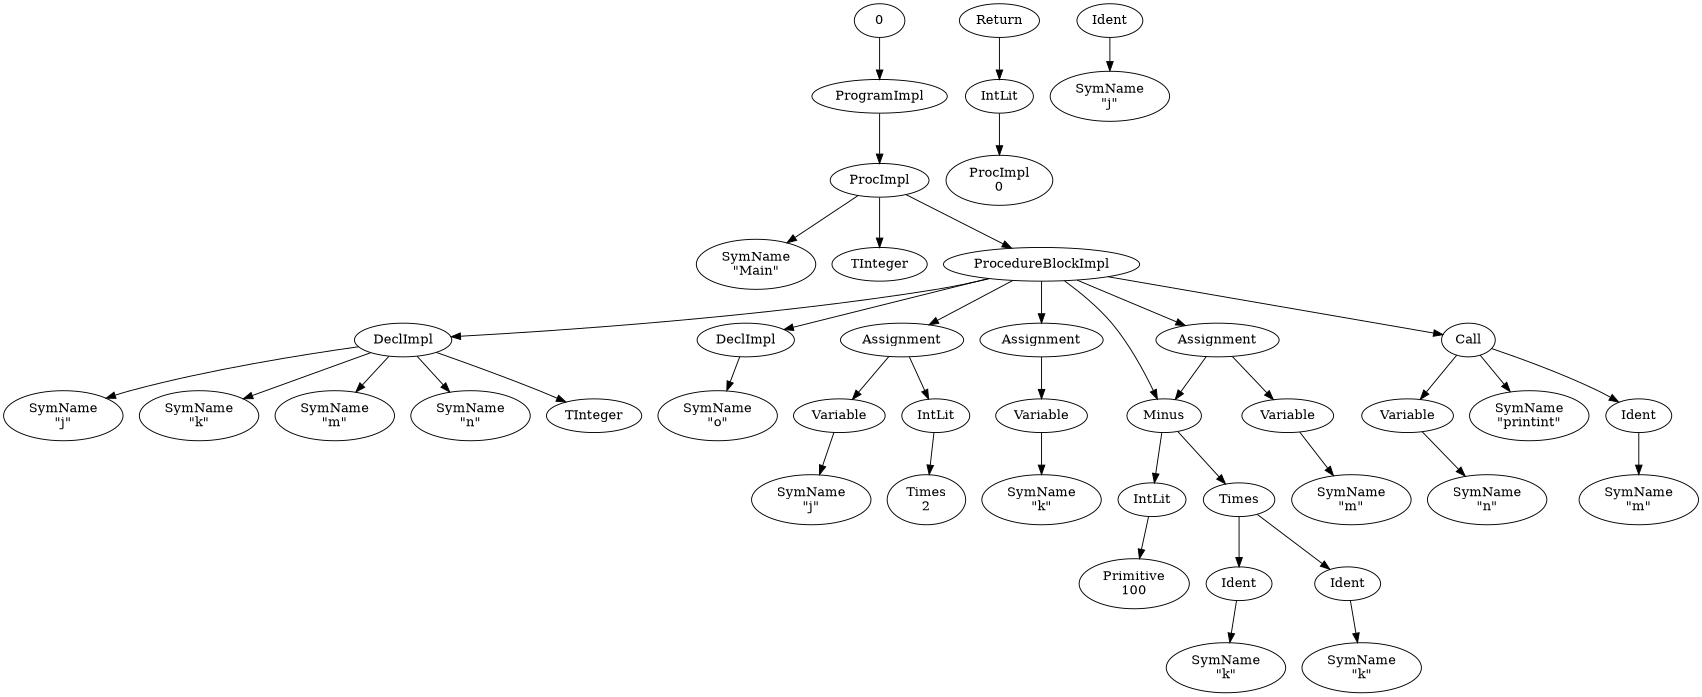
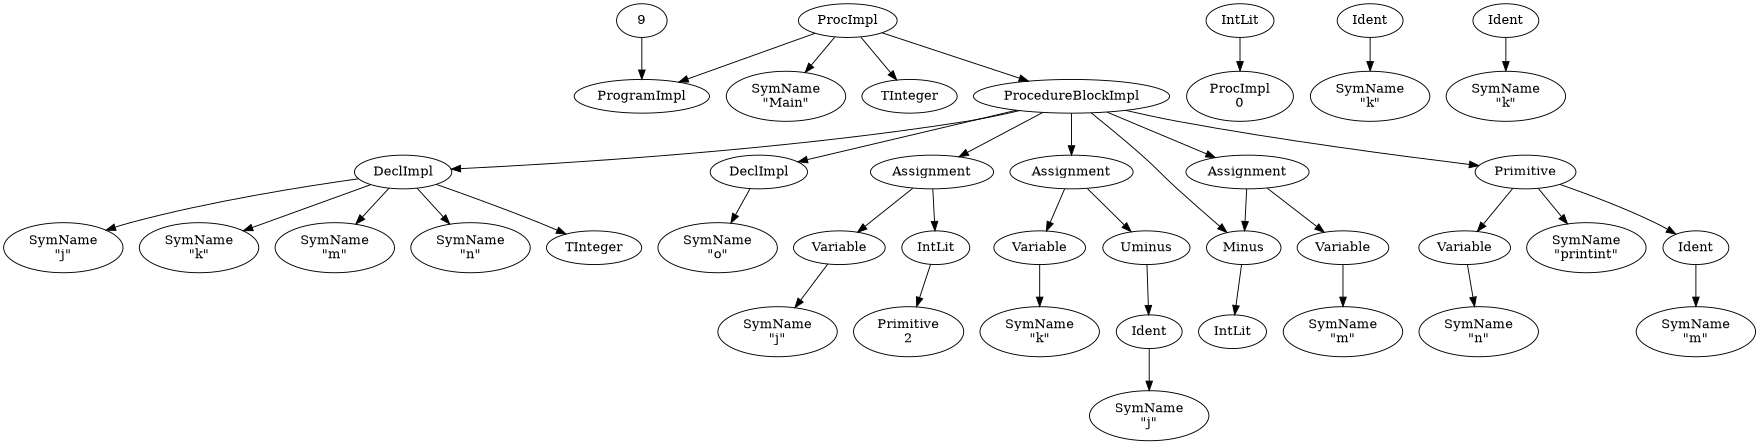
(880, 21) -> (642, 21)
(999, 21) -> none
(880, 134) -> (751, 56)
none -> (1146, 248)
(1468, 340) -> (1525, 172)
(926, 500) -> (909, 332)
(1239, 500) -> none
(1134, 584) -> none
